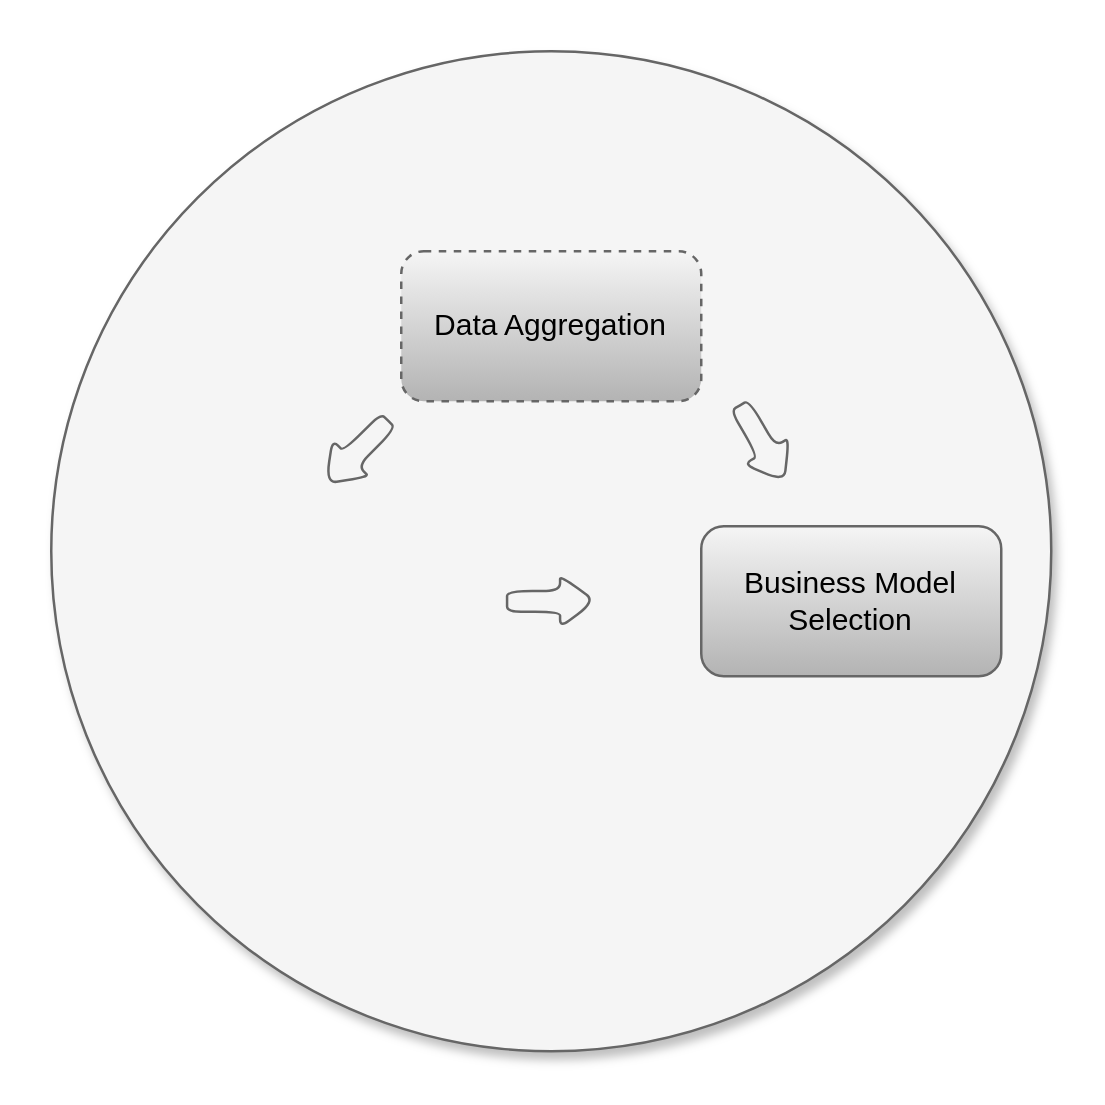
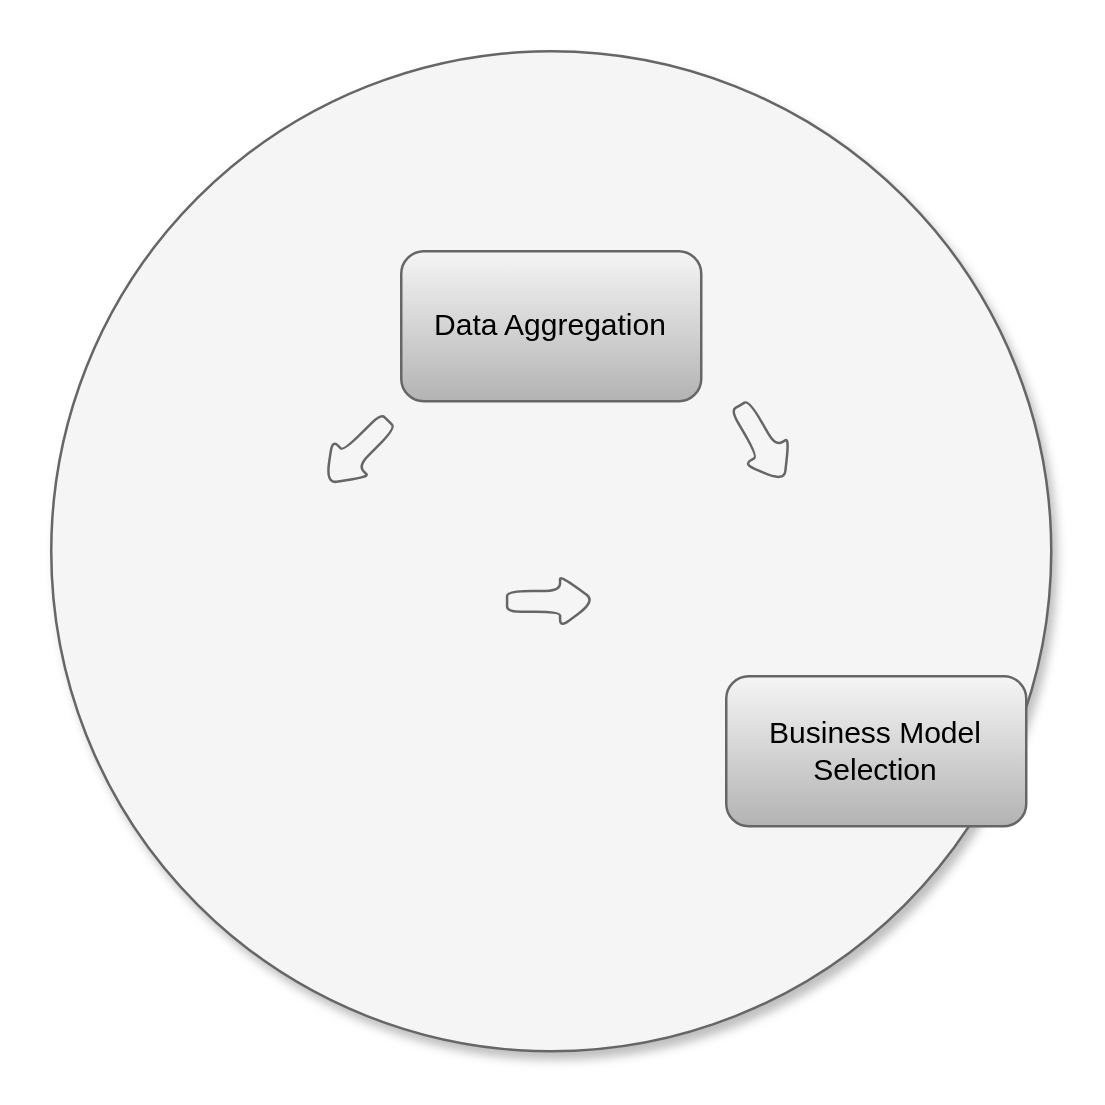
(551, 326) -> (551, 326)
(851, 601) -> (876, 751)
